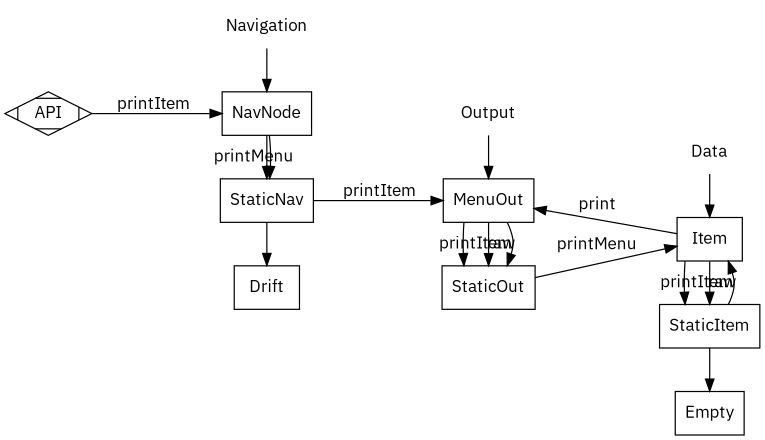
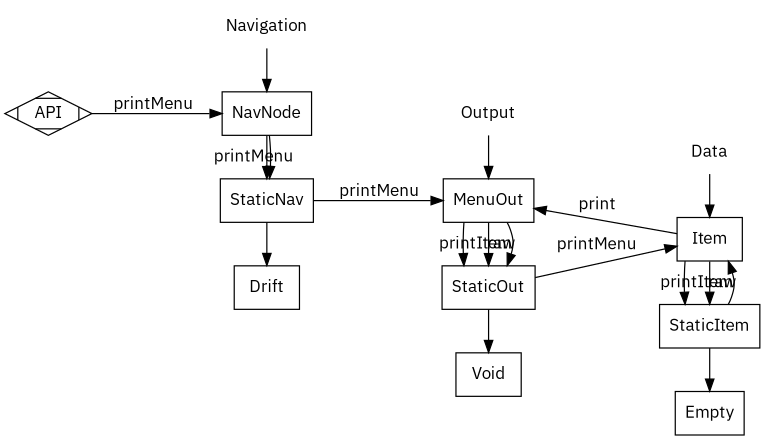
(154, 105) -> (154, 105)
(380, 192) -> (380, 192)
none -> (489, 375)
